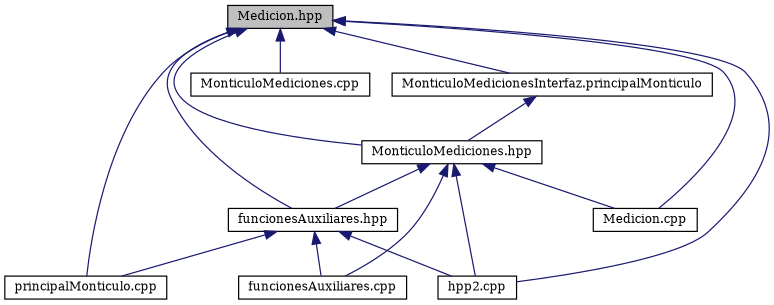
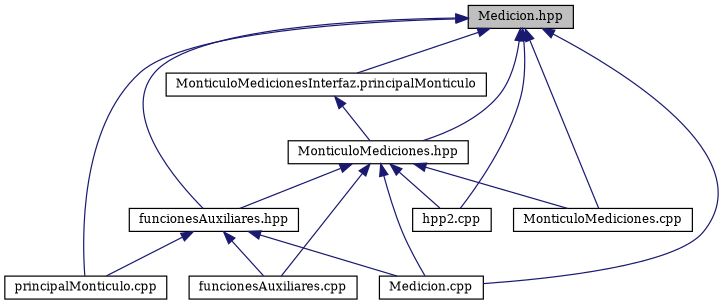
none -> (497, 188)
(401, 256) -> (328, 256)
